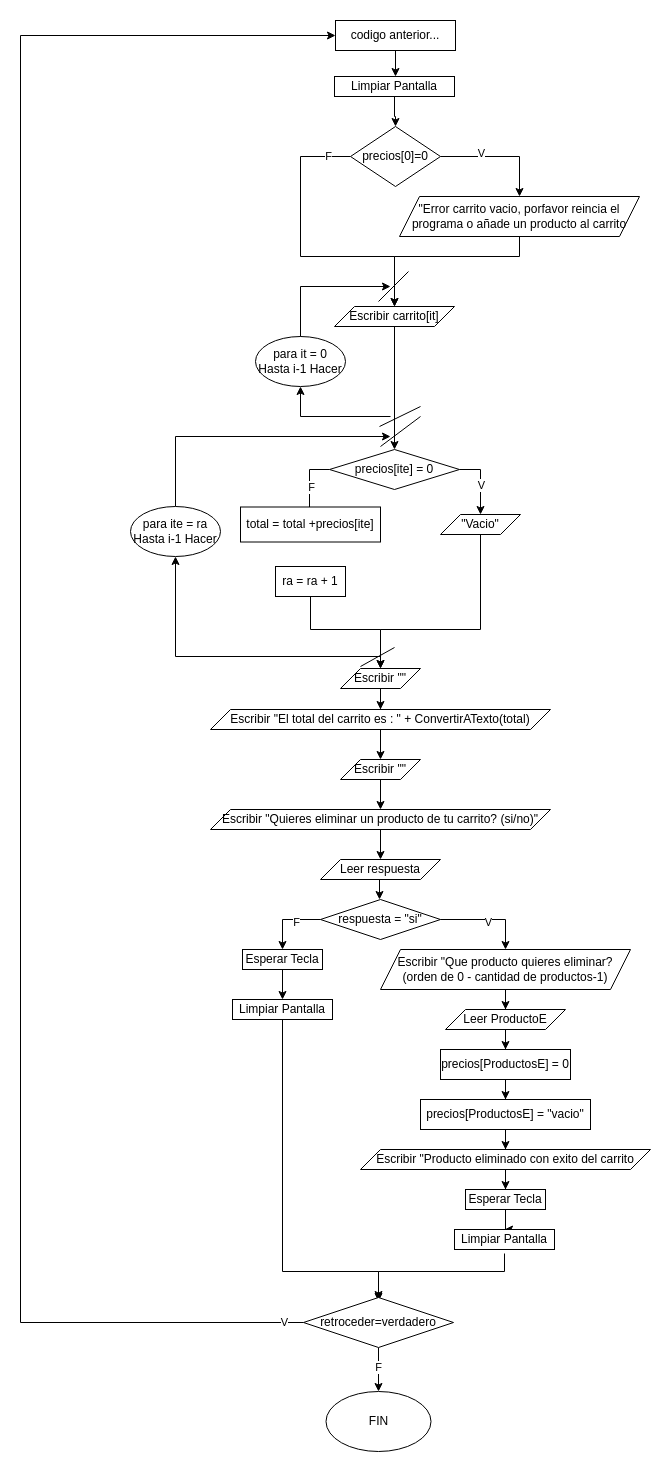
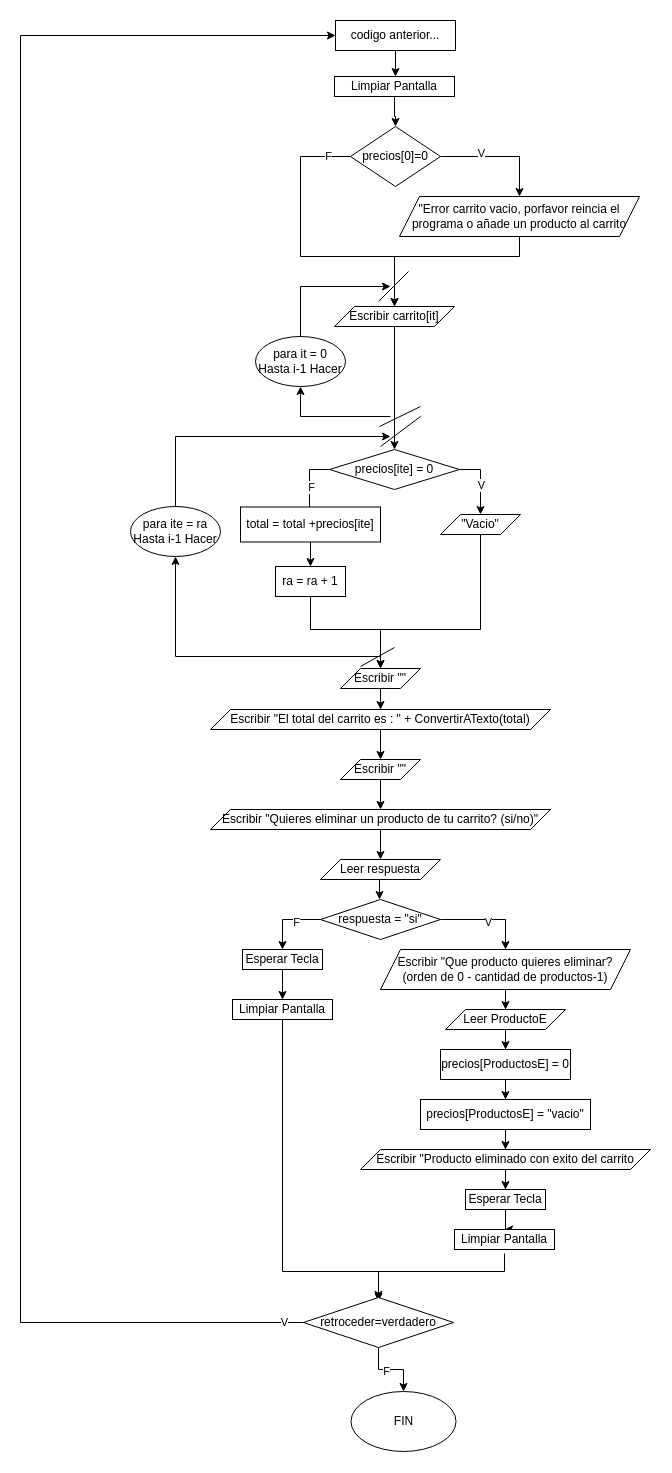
none -> (311, 558)
(379, 1422) -> (404, 1422)
